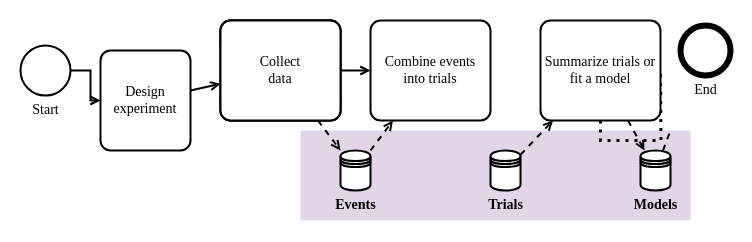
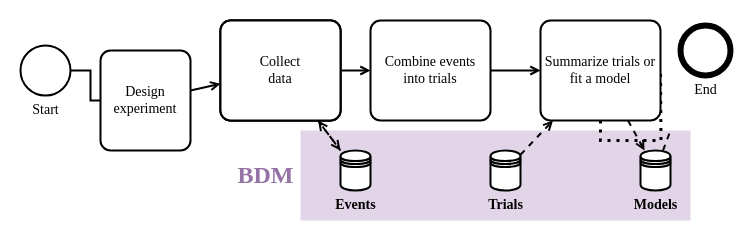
none -> (513, 71)
(91, 100) -> (91, 101)
(380, 138) -> (339, 149)
none -> (266, 176)
